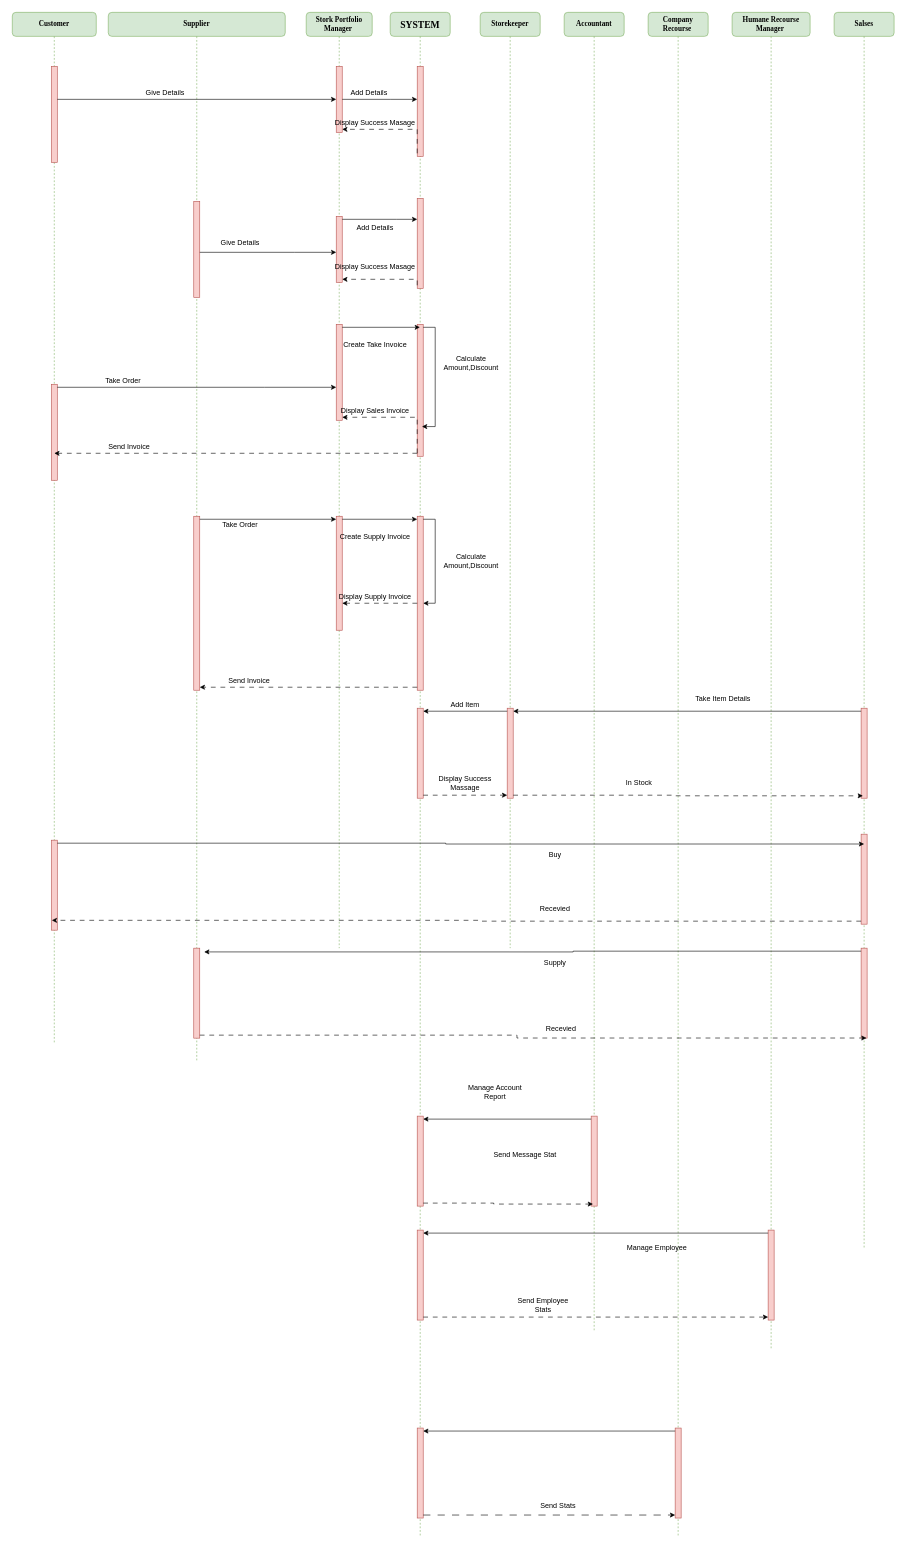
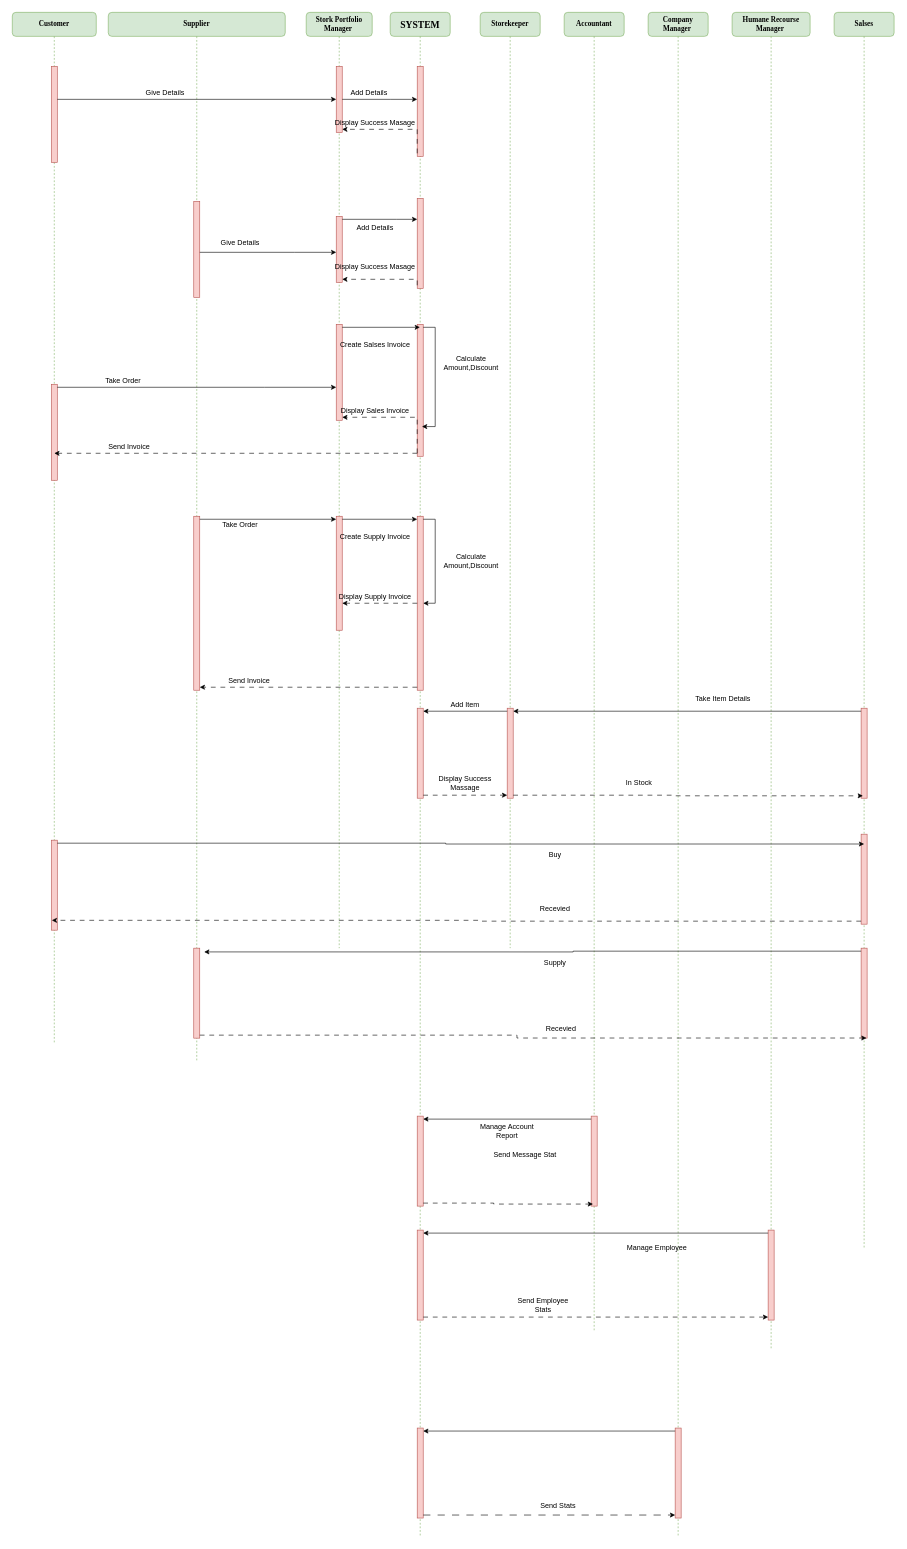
(678, 24) -> (678, 24)
(375, 345) -> (375, 345)
(495, 1092) -> (507, 1131)
